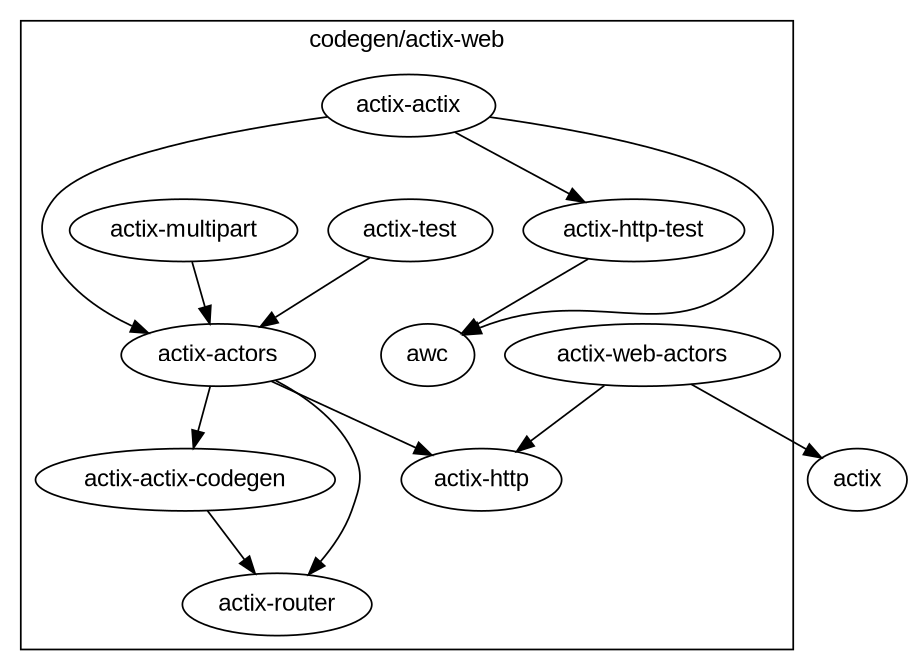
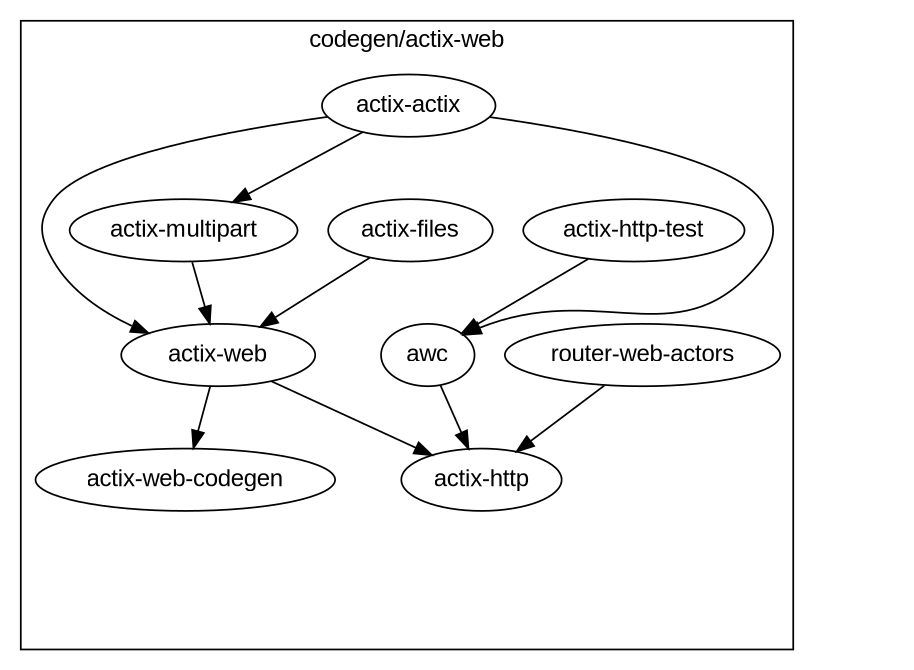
(512, 163) -> (305, 163)
(410, 230) -> (410, 230)
(218, 355) -> (218, 355)
(643, 355) -> (643, 355)
none -> (451, 409)
(185, 480) -> (185, 480)
(857, 480) -> none
(277, 604) -> none
